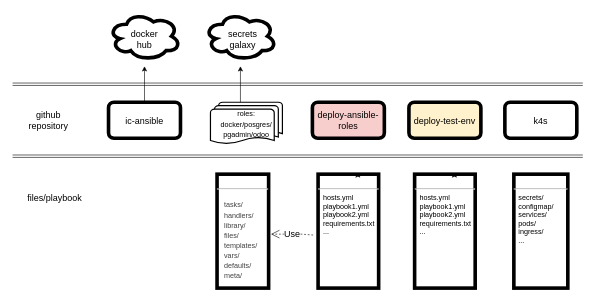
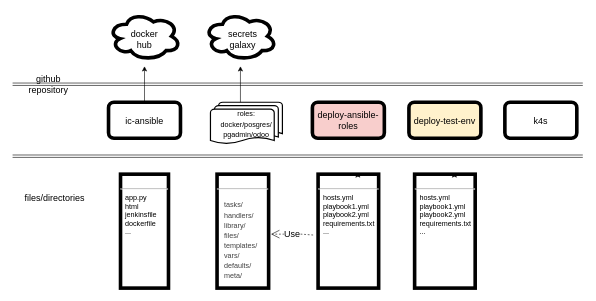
(48, 120) -> (48, 84)
(55, 198) -> (55, 198)
none -> (144, 231)
(541, 231) -> none
